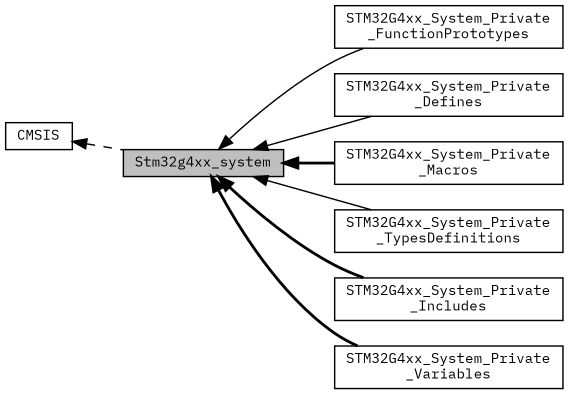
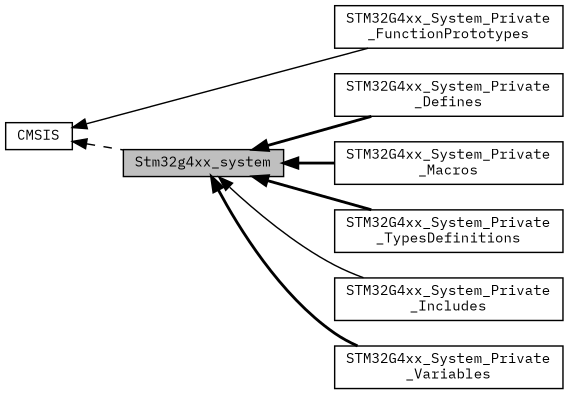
(292, 87) -> (227, 86)
(319, 131) -> (319, 131)
(319, 195) -> (319, 195)
(292, 239) -> (292, 239)
